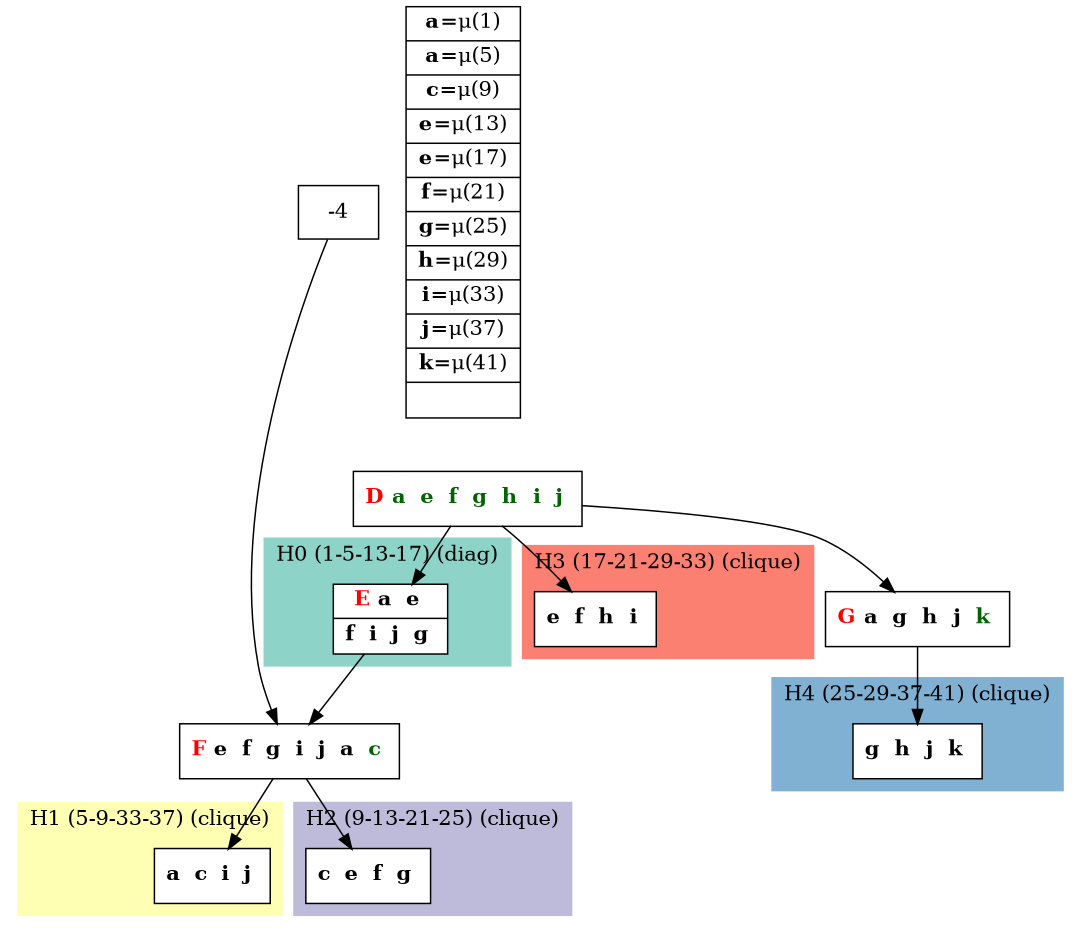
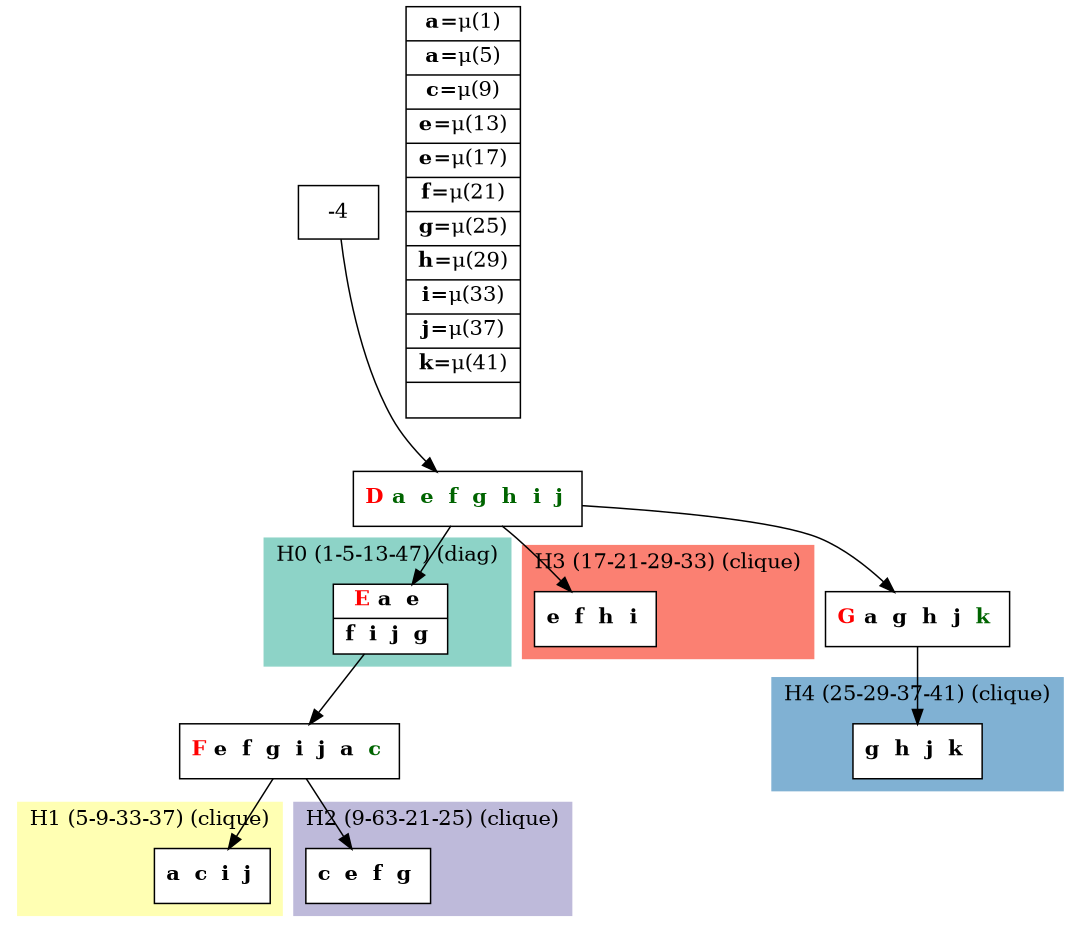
(261, 471) -> (366, 357)
(388, 555) -> (388, 555)
(433, 820) -> (433, 820)
